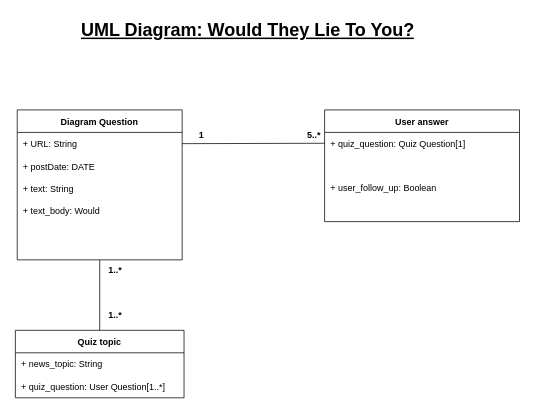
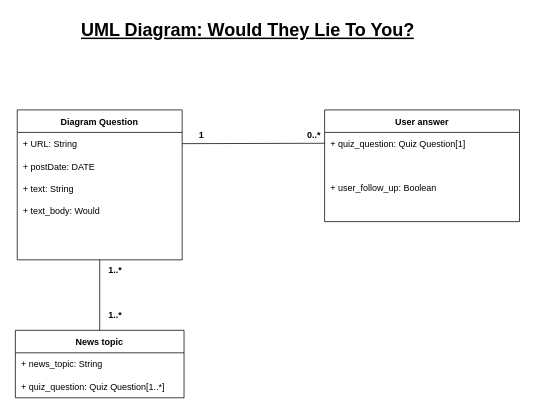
(314, 135) -> (314, 135)
(99, 342) -> (99, 342)
(102, 387) -> (101, 387)
